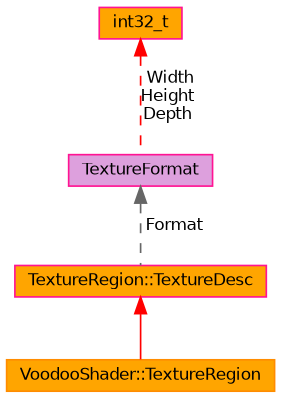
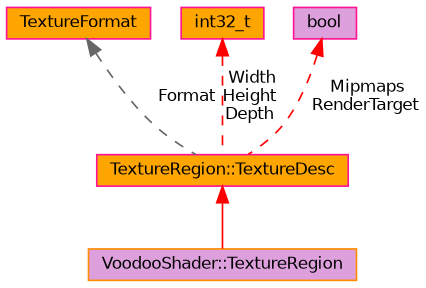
none -> (325, 23)
(141, 105) -> (222, 105)
(141, 170) -> (79, 23)
(141, 375) -> (222, 265)
